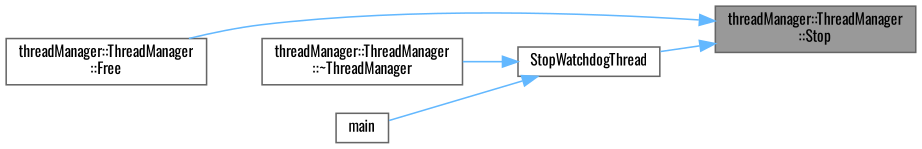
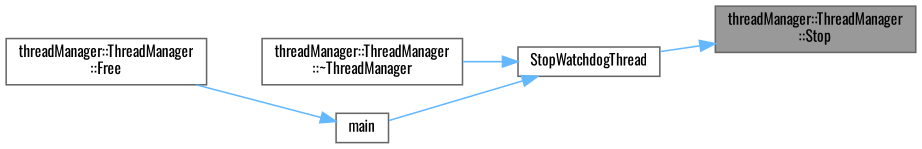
(443, 13) -> (259, 101)
